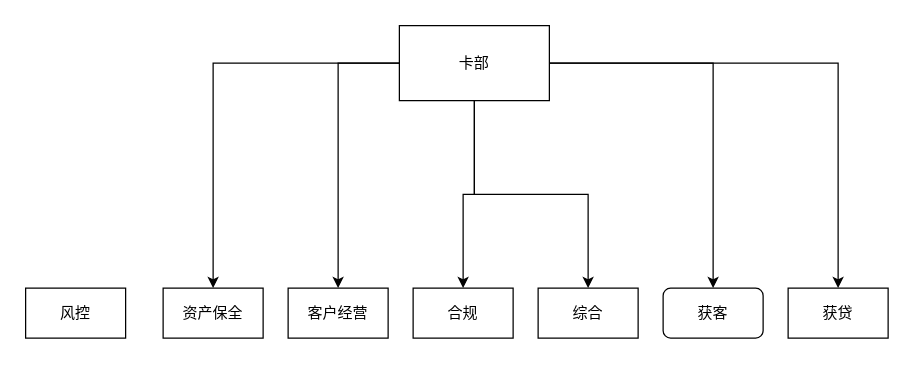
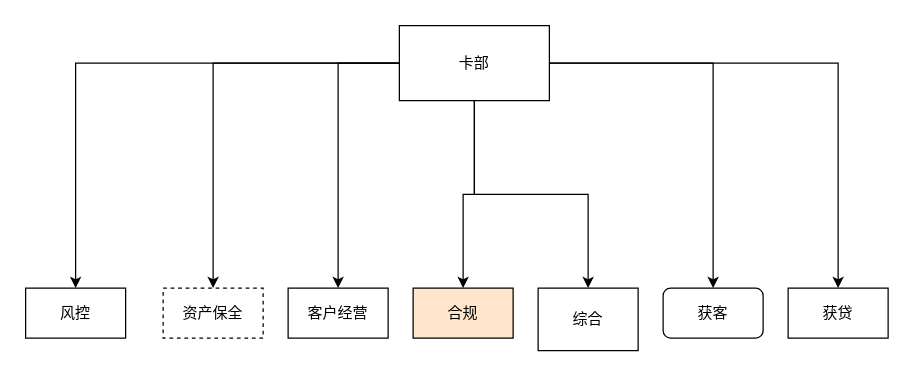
none -> (76, 104)
(213, 313) -> (213, 313)
(463, 313) -> (463, 313)
(588, 313) -> (588, 319)
